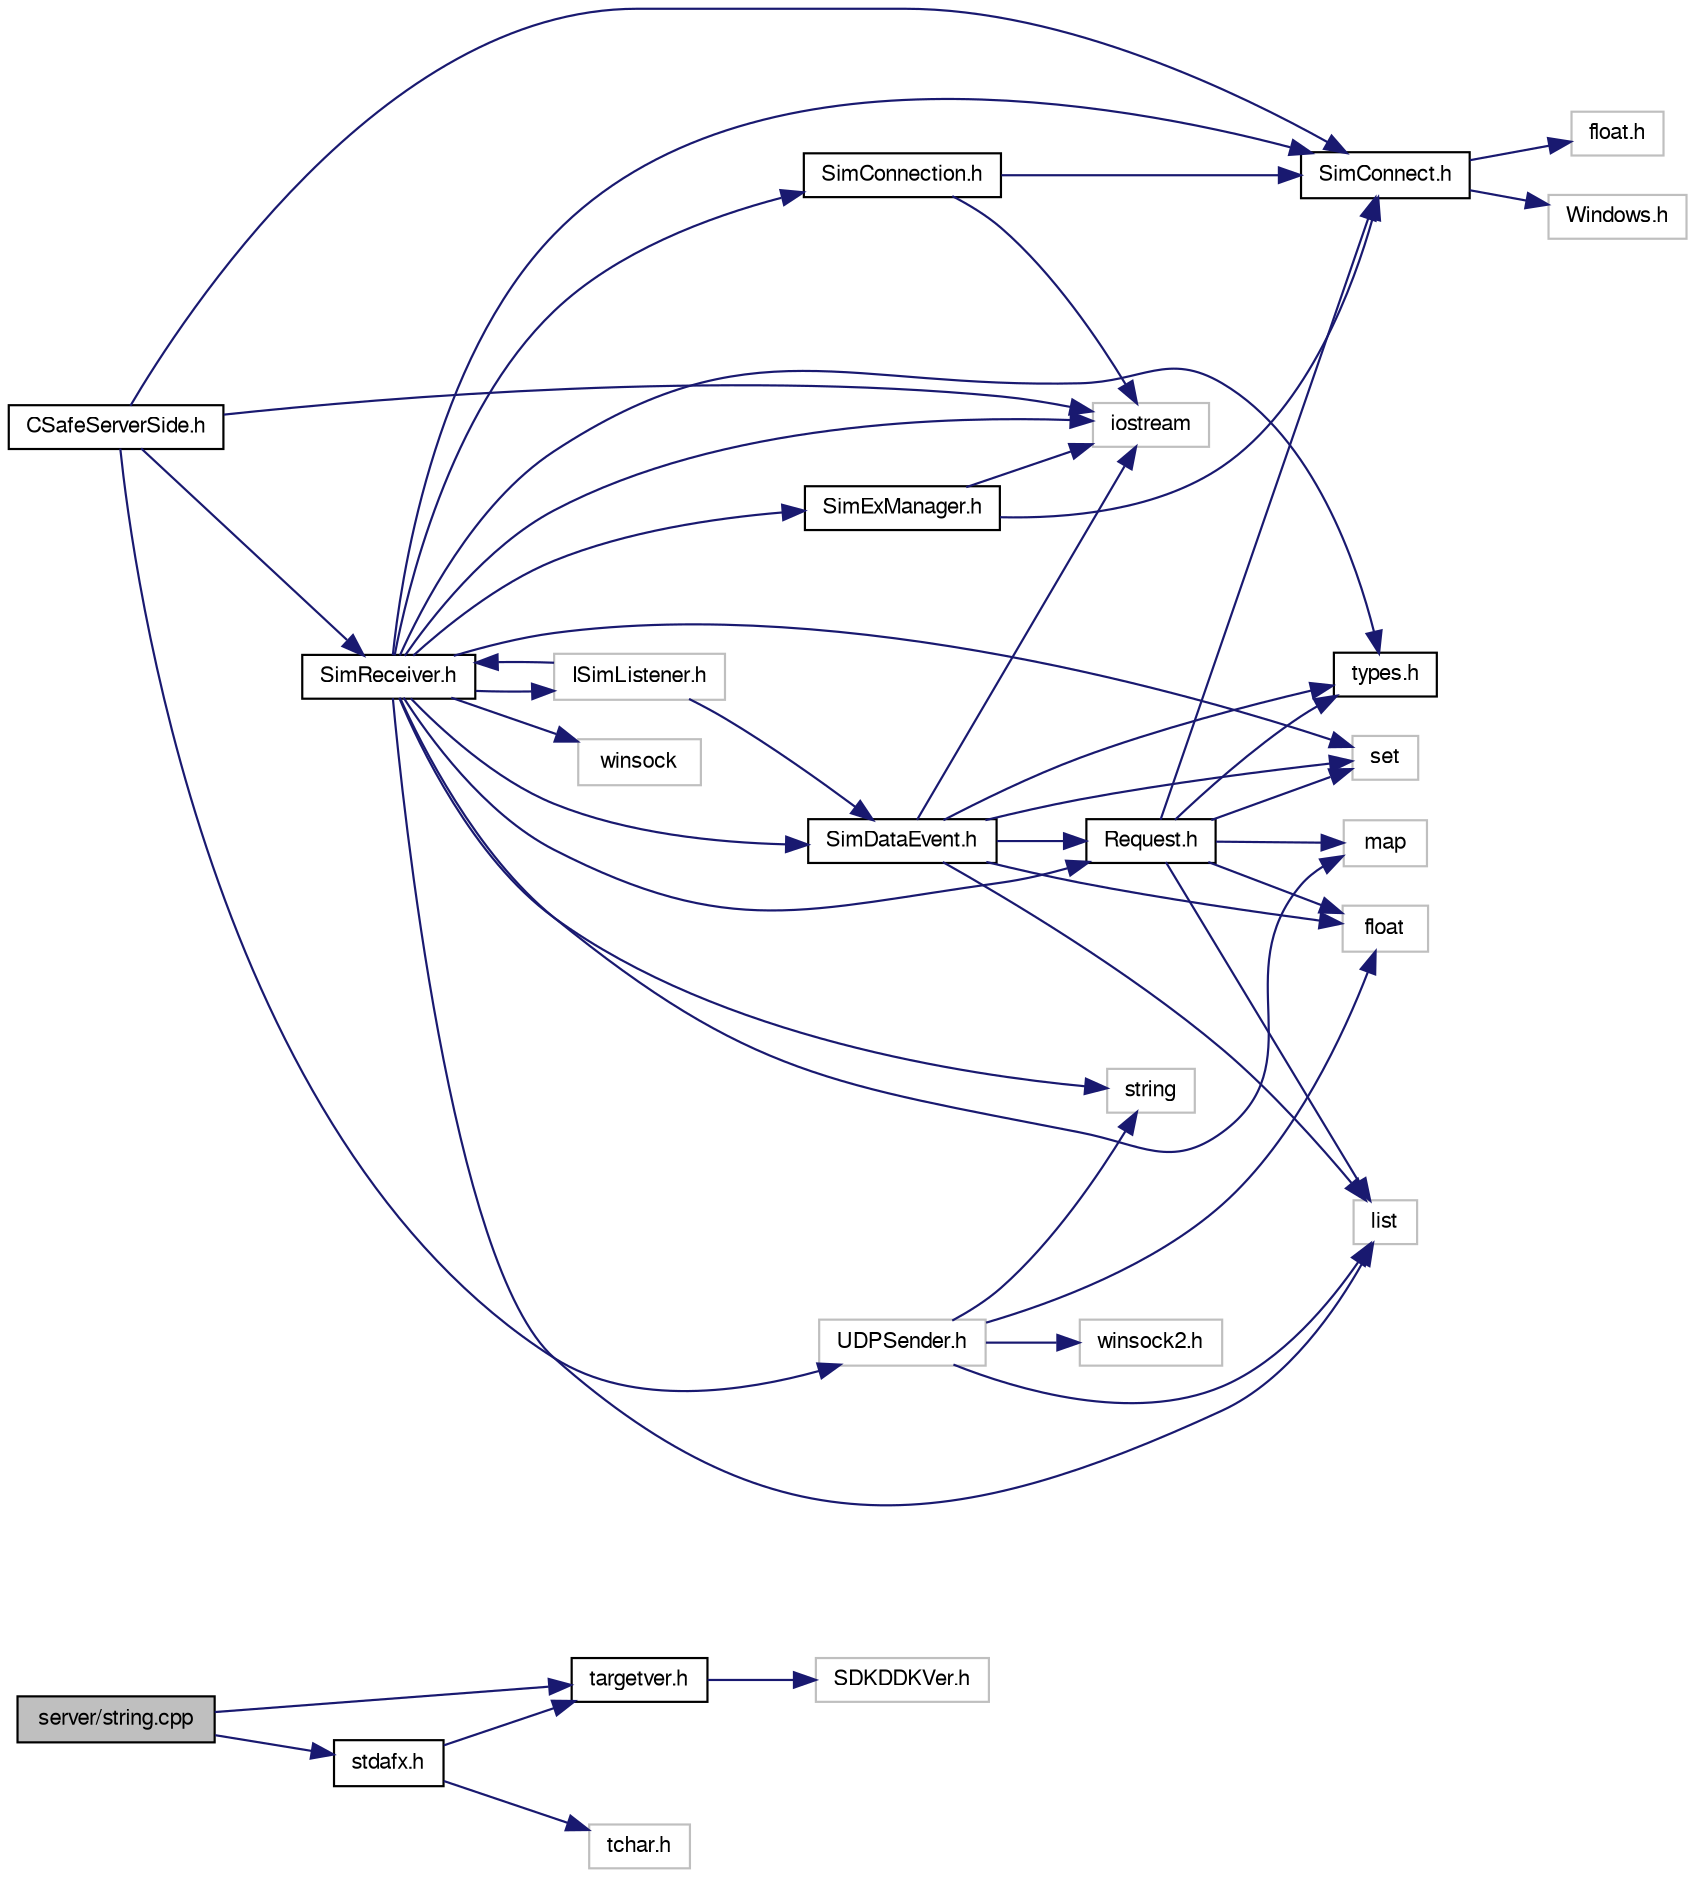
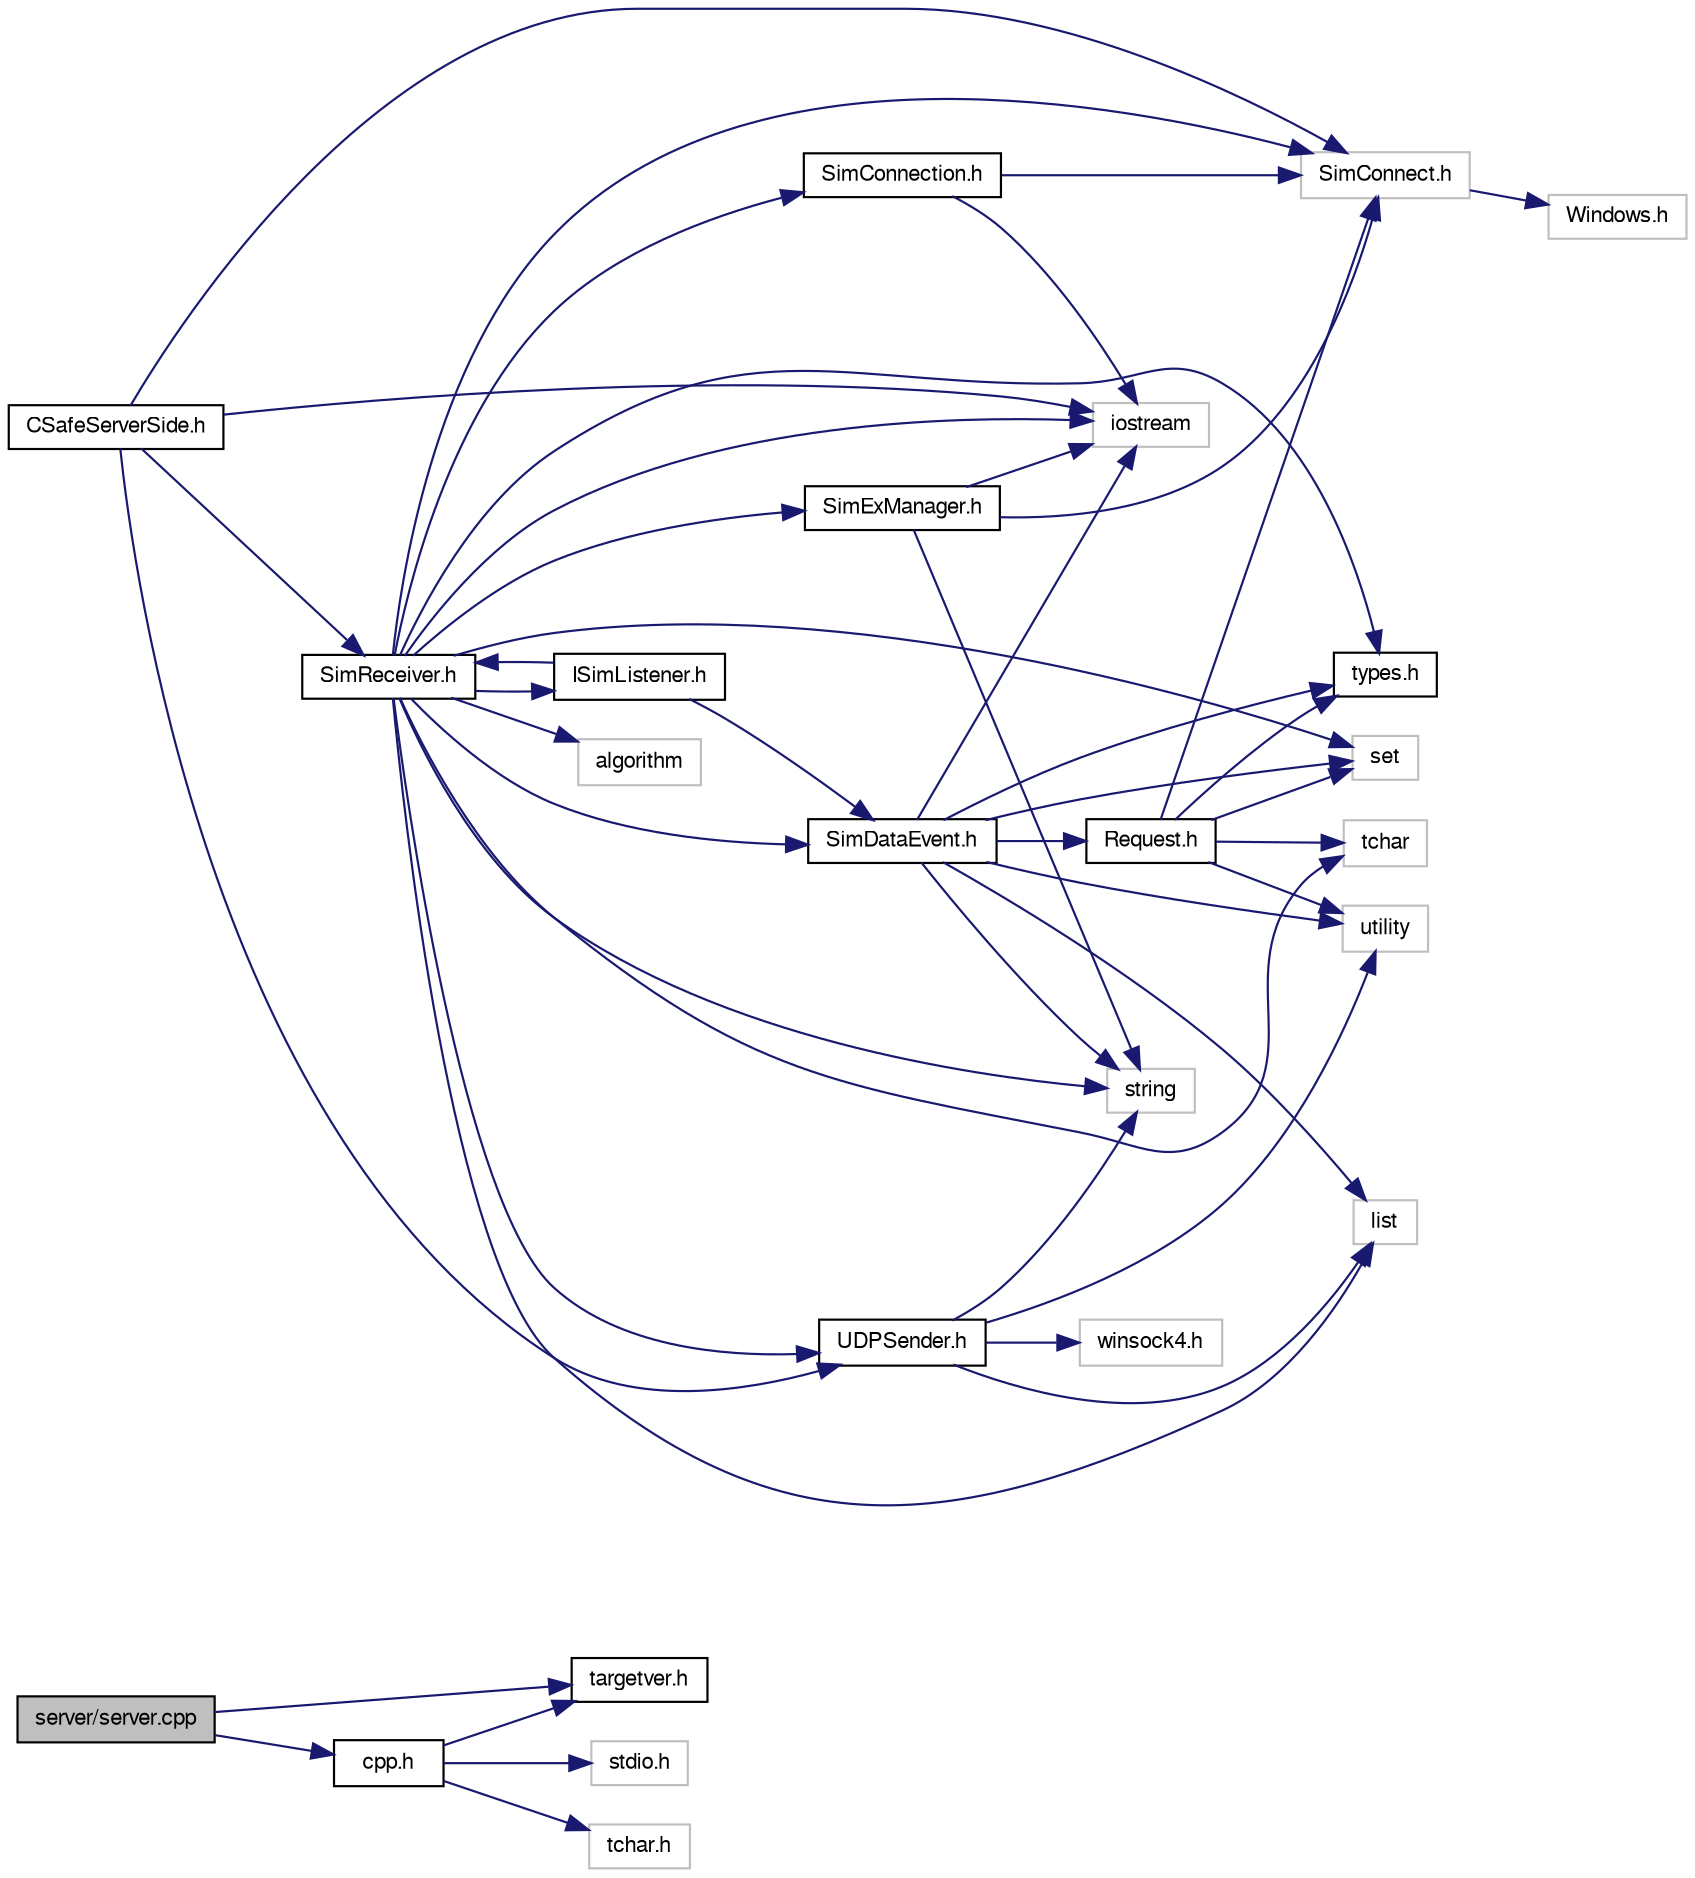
(1618, 134) -> none
(1385, 175) -> (1385, 175)
(640, 677) -> (640, 677)
(640, 762) -> (640, 762)
none -> (1012, 763)
(1385, 843) -> (1385, 843)
(700, 903) -> (477, 1126)
(1385, 929) -> (1385, 929)
none -> (1007, 963)
(1253, 1006) -> none
(902, 1343) -> (902, 1343)
(1151, 1343) -> (1151, 1343)
(902, 1680) -> none
(116, 1719) -> (116, 1719)
(389, 1763) -> (389, 1763)
none -> (640, 1763)
